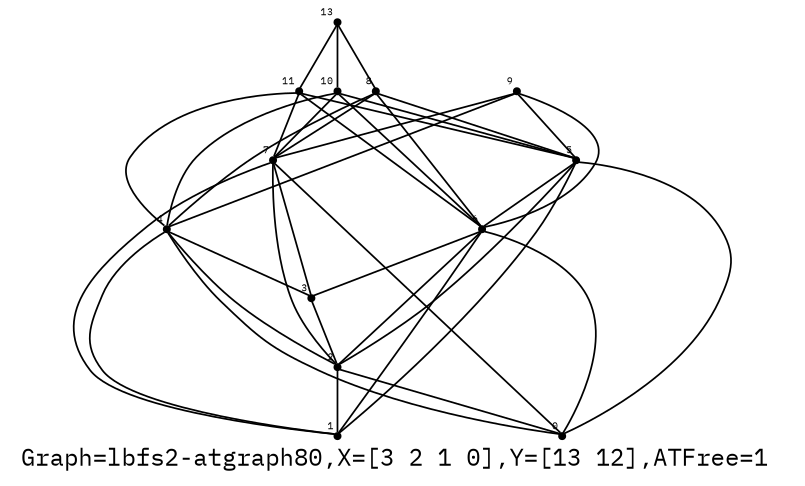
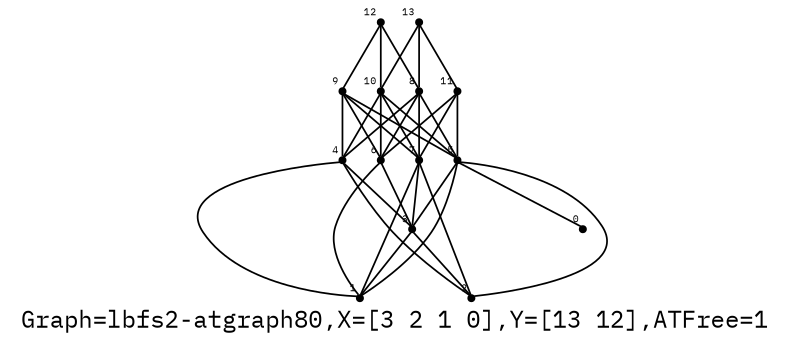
none -> (381, 22)
(168, 124) -> none
(529, 195) -> (440, 187)
(403, 285) -> none
(403, 305) -> none
(590, 306) -> none
(317, 370) -> none
(337, 401) -> (386, 264)
(450, 402) -> none
